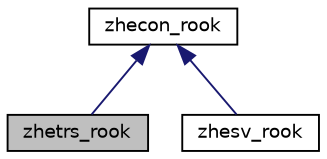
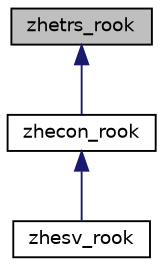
(114, 87) -> (82, 90)
